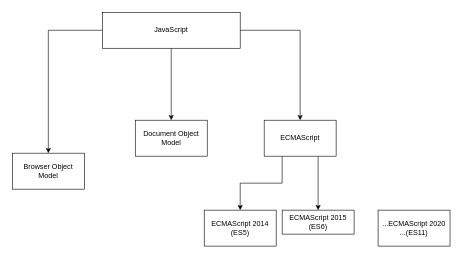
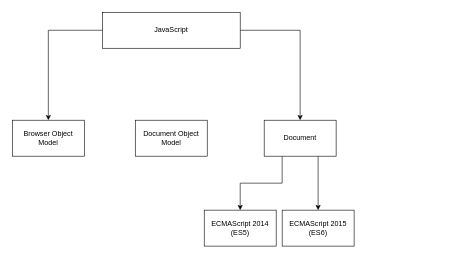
(171, 114) -> none
(300, 138) -> (300, 138)
(48, 171) -> (48, 138)
(318, 222) -> (318, 228)
(414, 228) -> none
